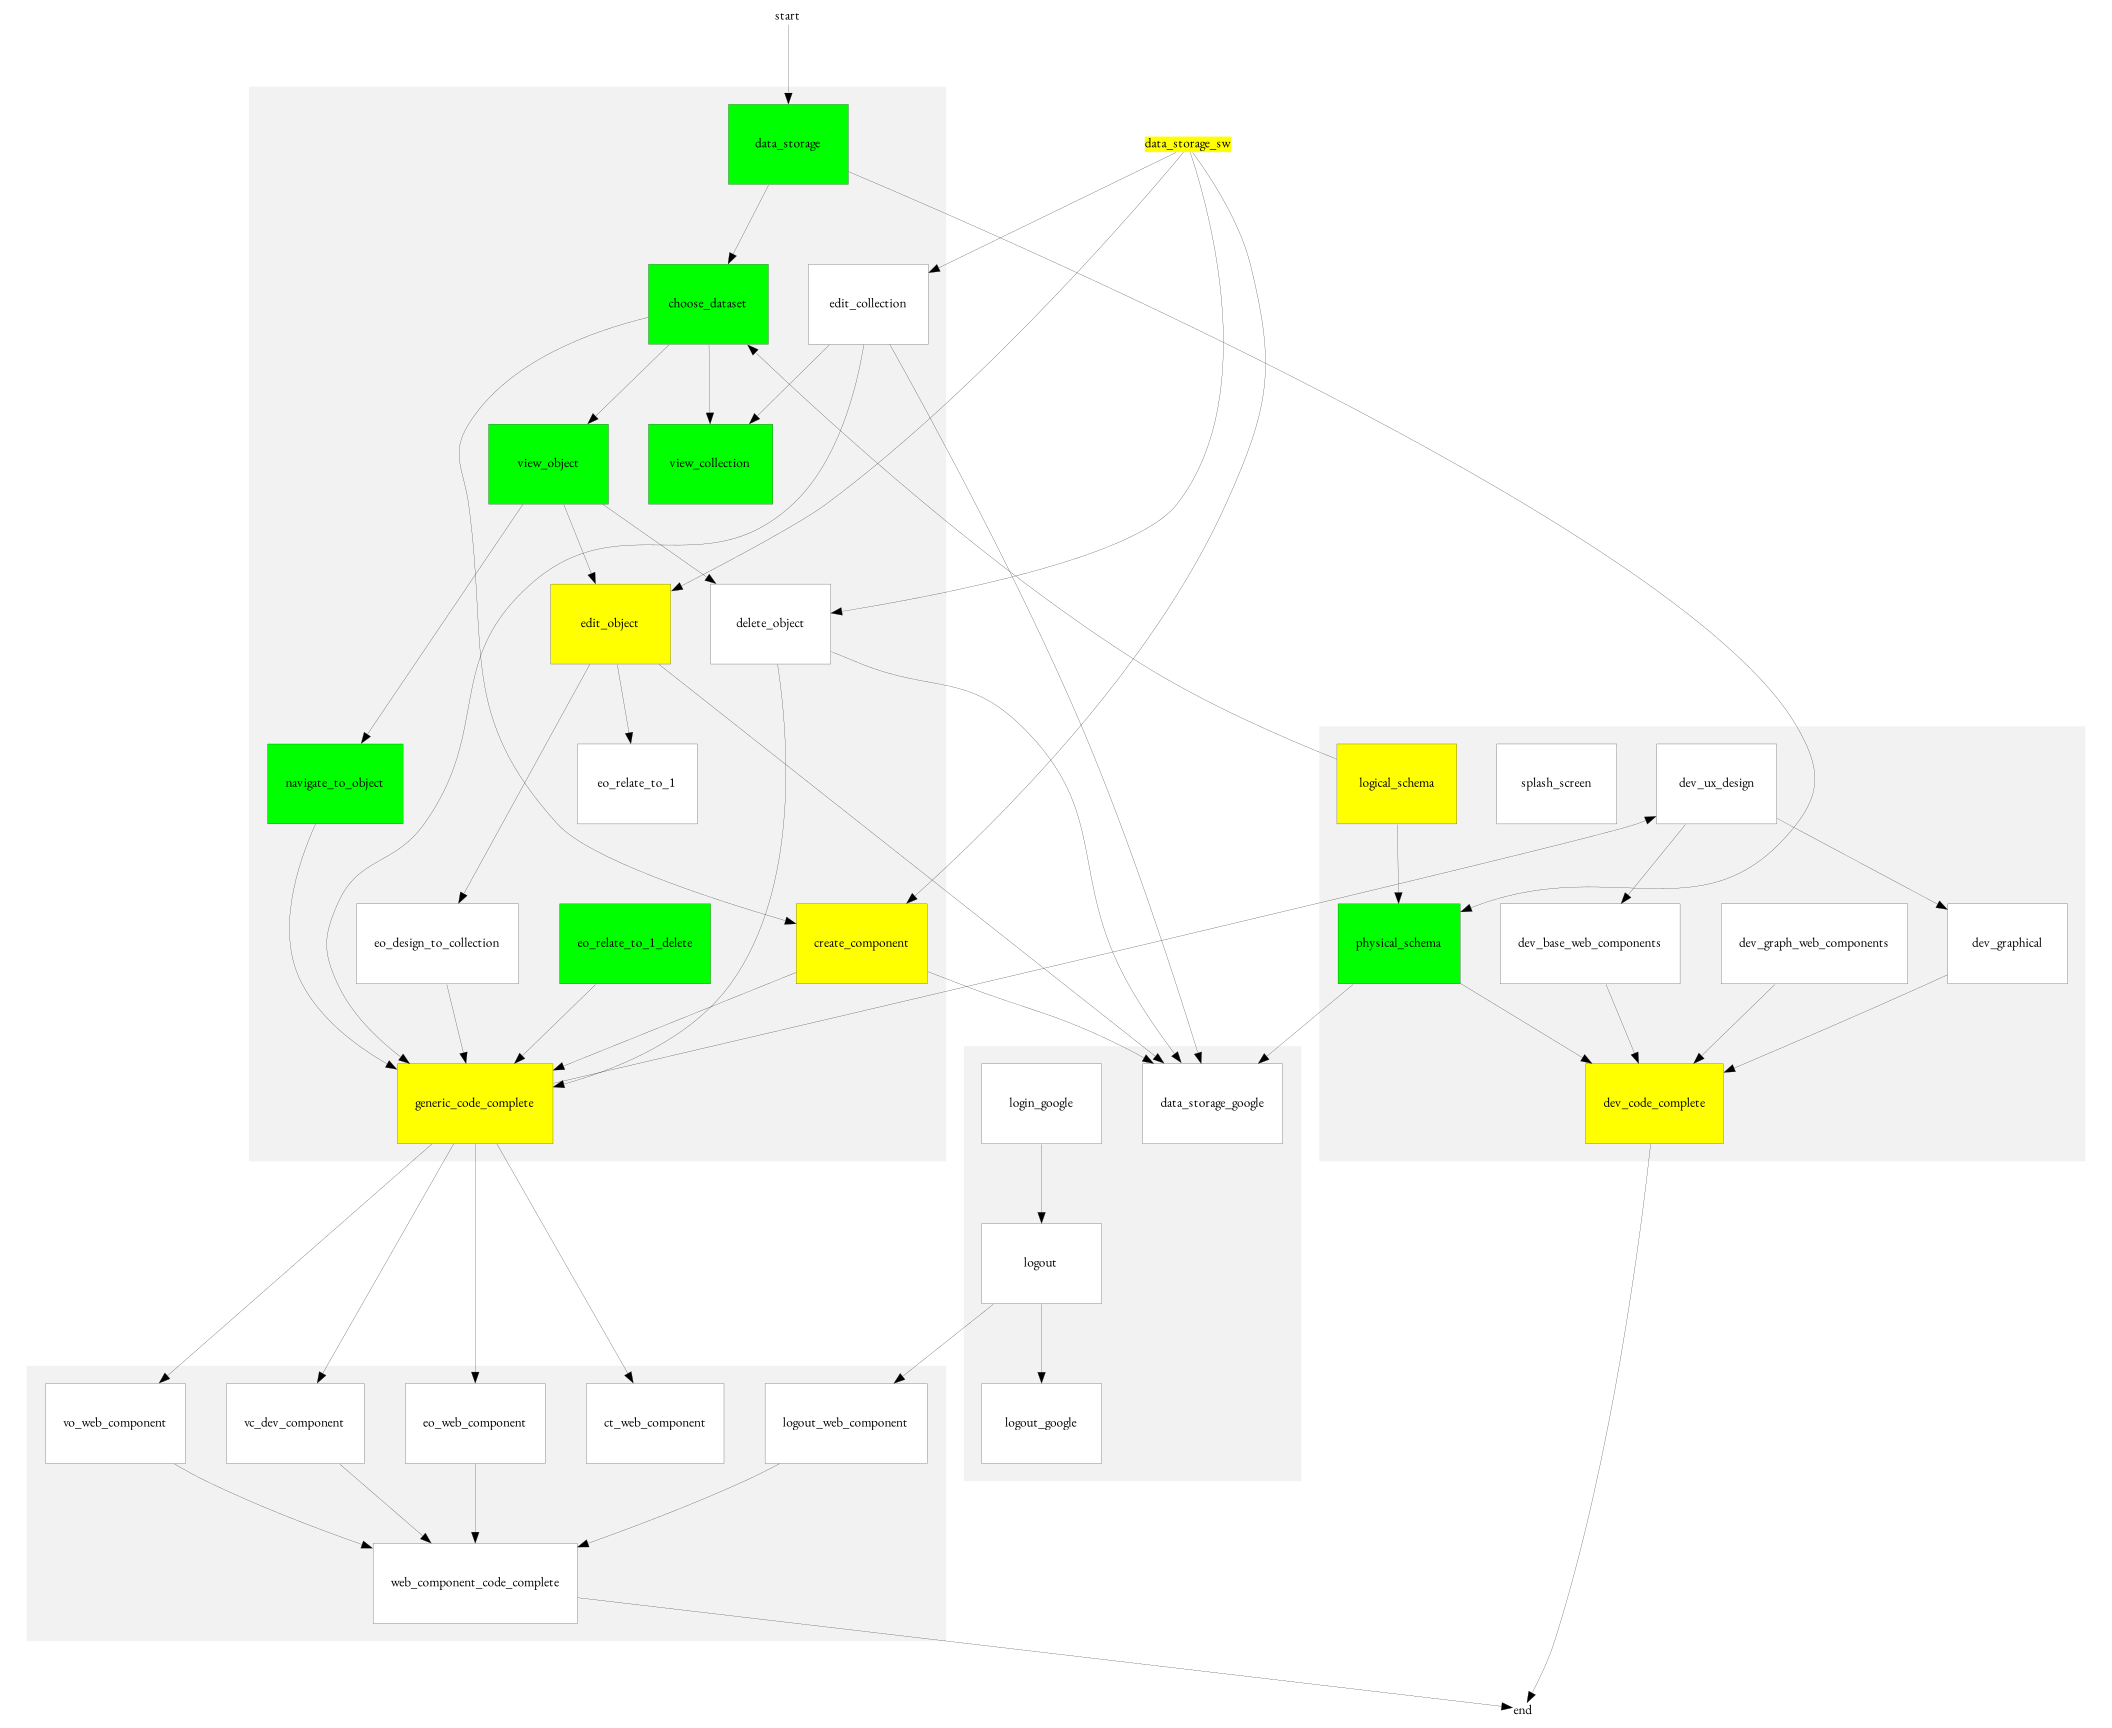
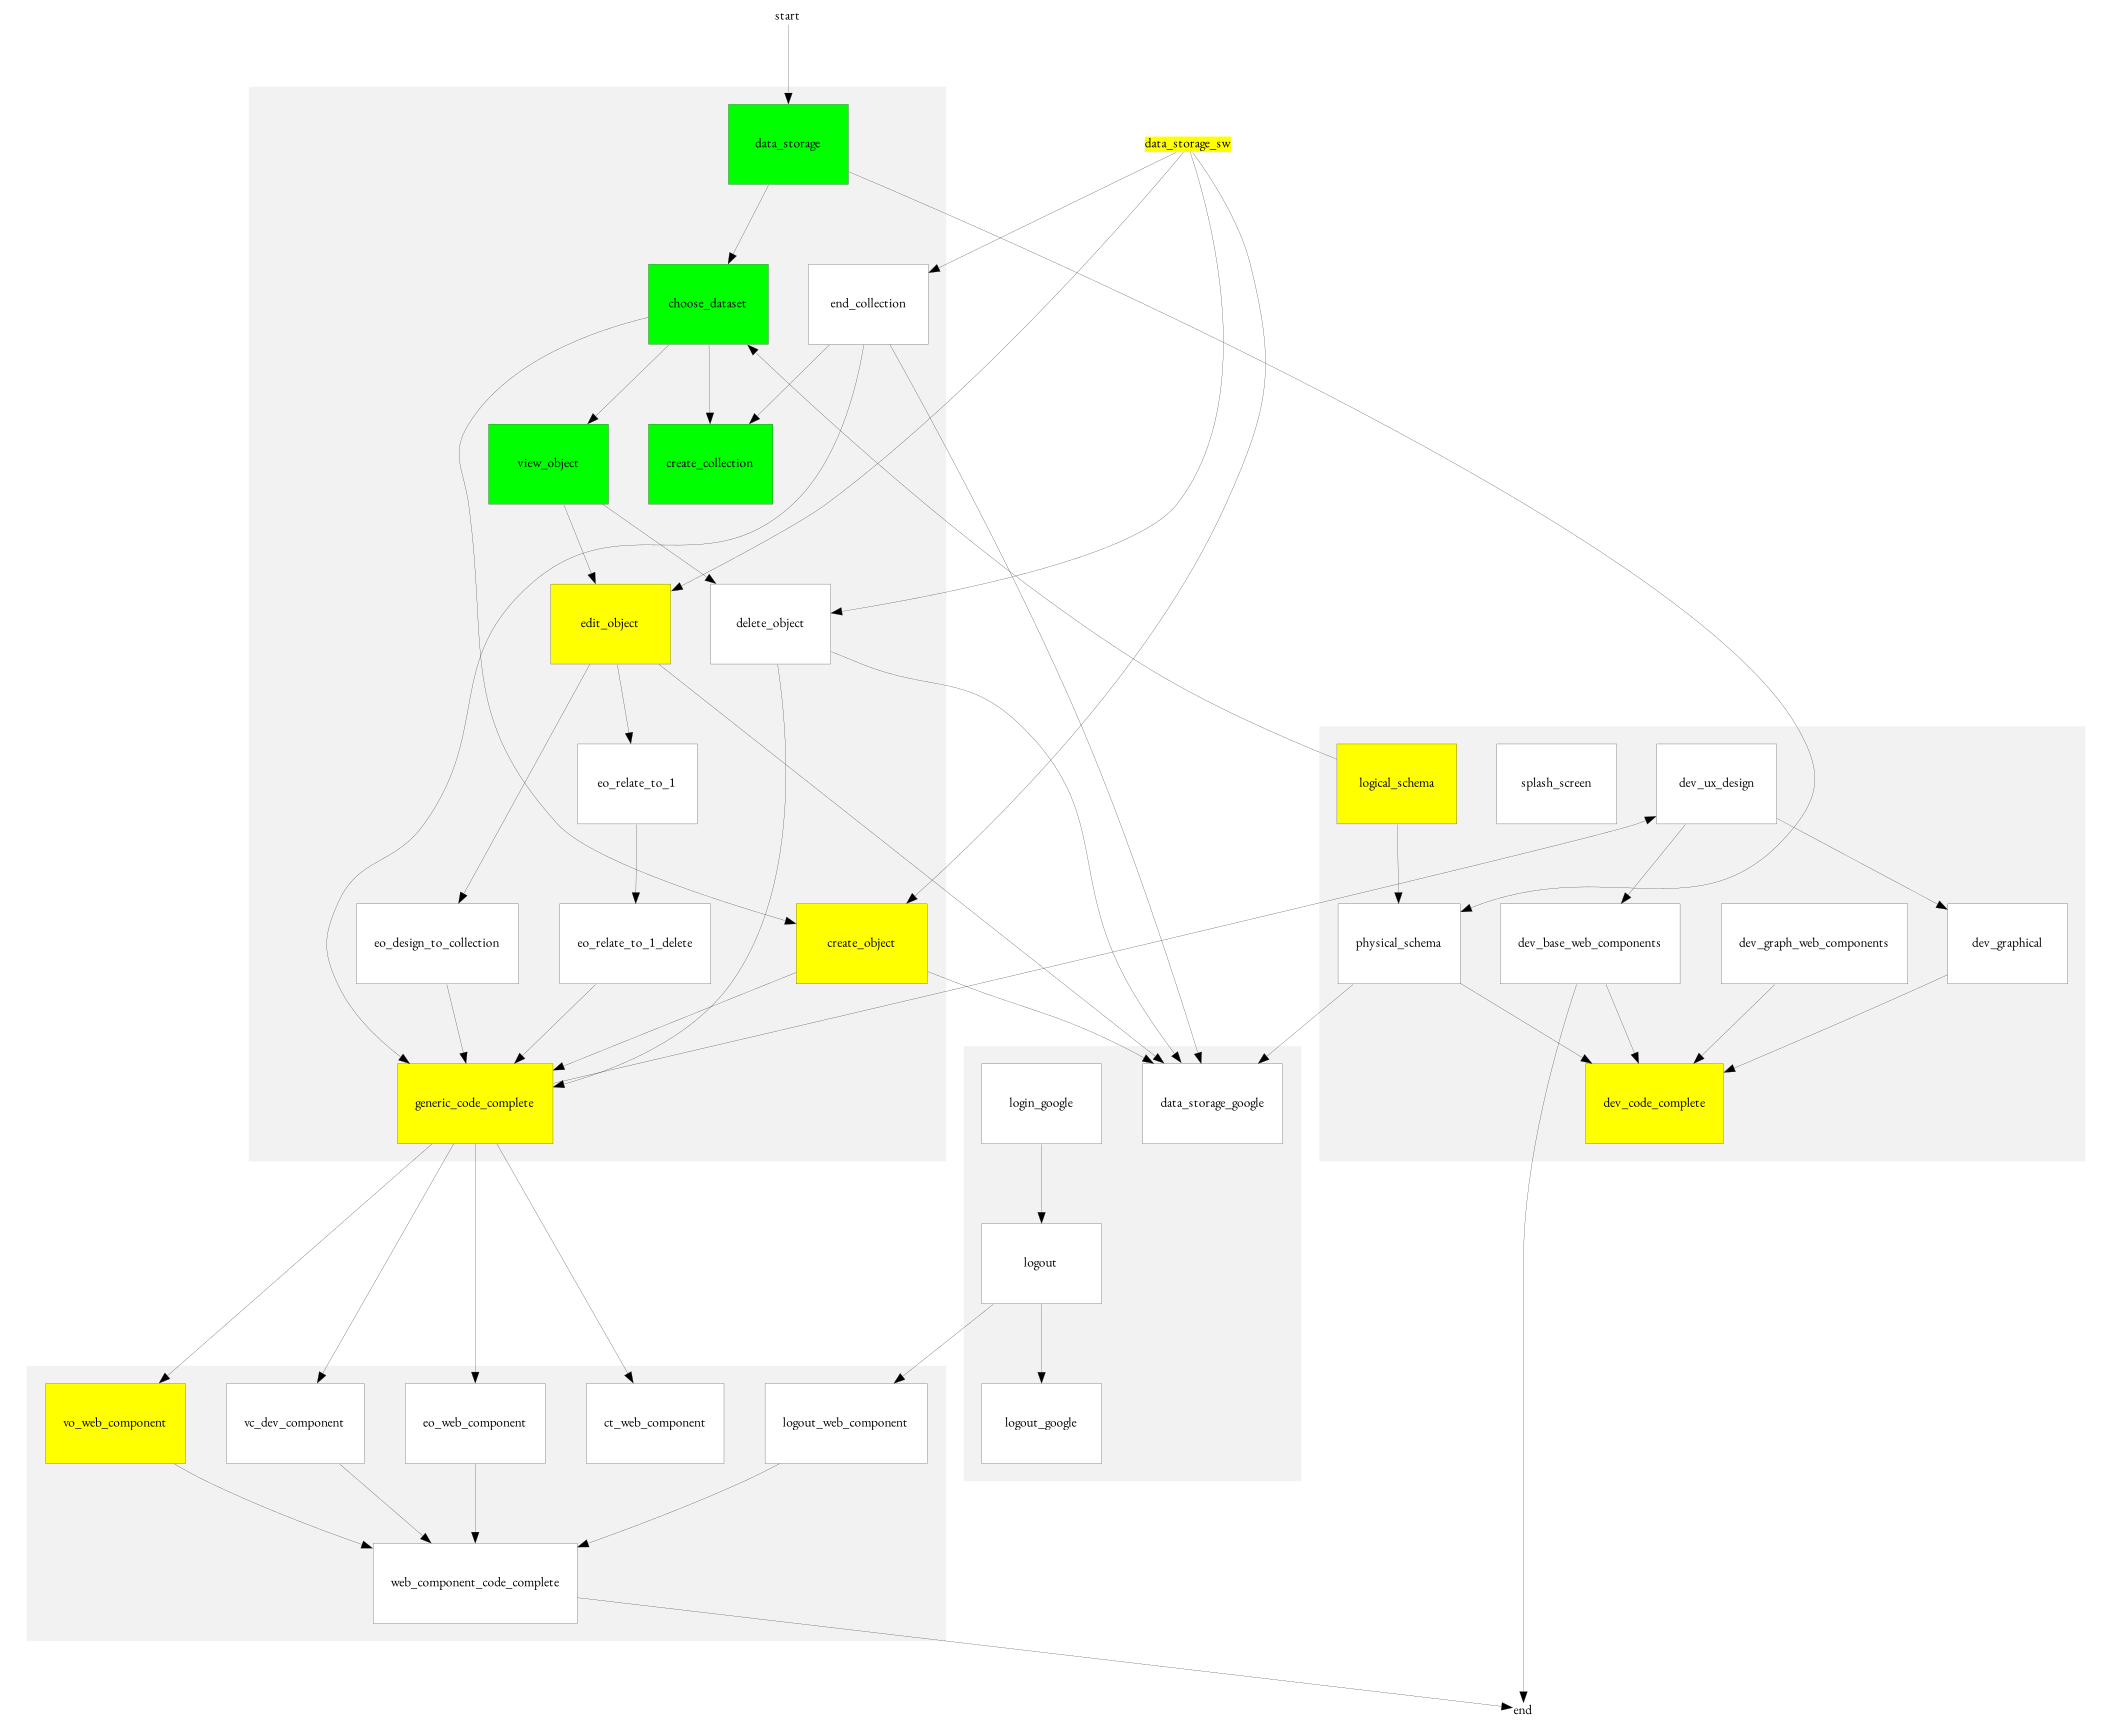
(868, 304) -> (868, 304)
(711, 464) -> (711, 464)
(335, 784) -> none
none -> (636, 853)
(635, 944) -> (635, 944)
(862, 944) -> (862, 944)
(1399, 944) -> (1399, 944)
(1609, 1422) -> (1523, 1335)
(115, 1424) -> (115, 1424)
